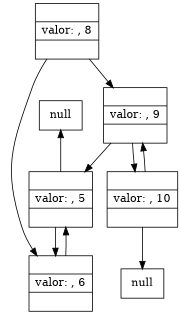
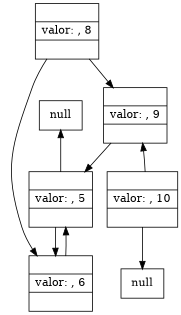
(133, 153) -> none
